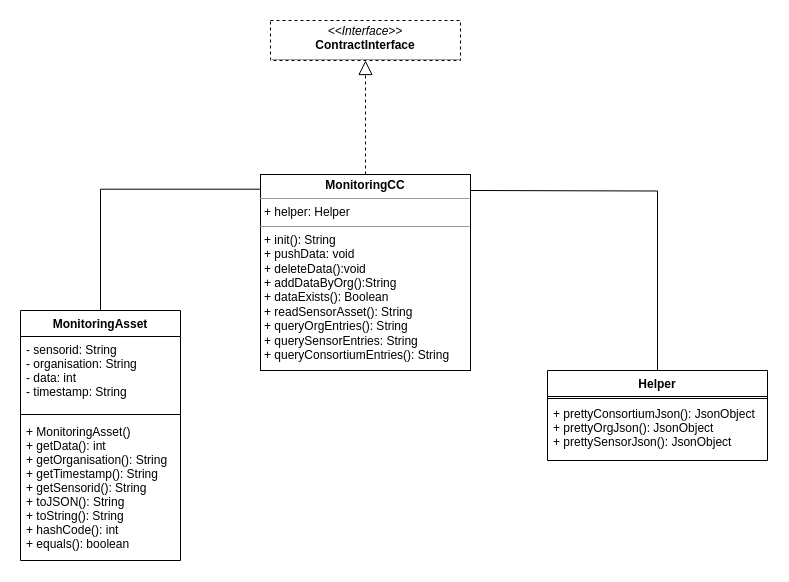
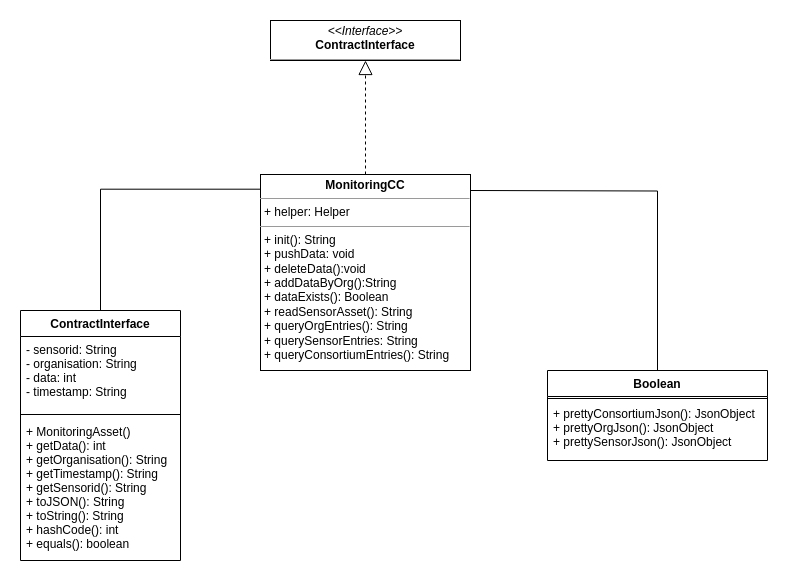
(366, 41) -> (366, 41)
(100, 324) -> (100, 324)
(657, 384) -> (657, 384)
